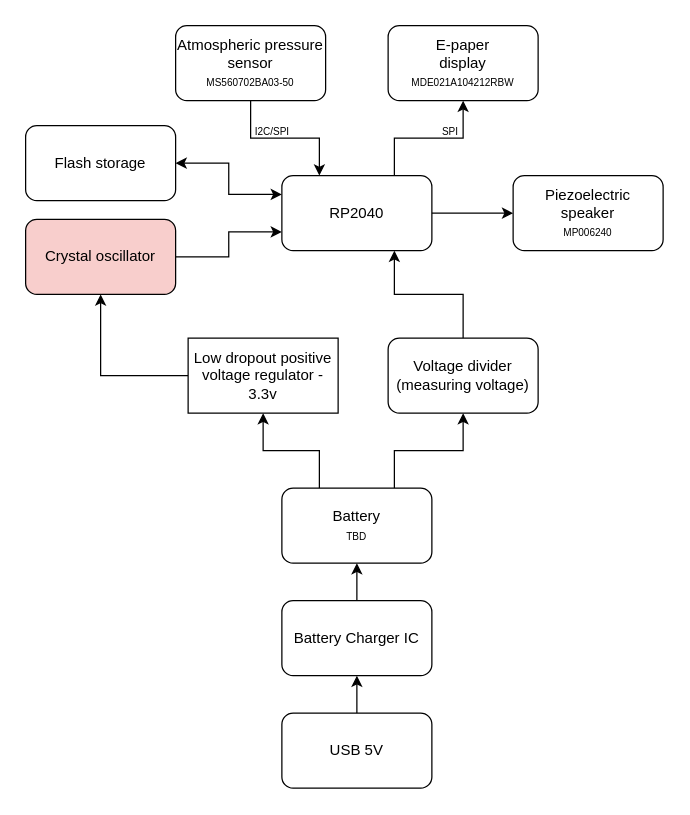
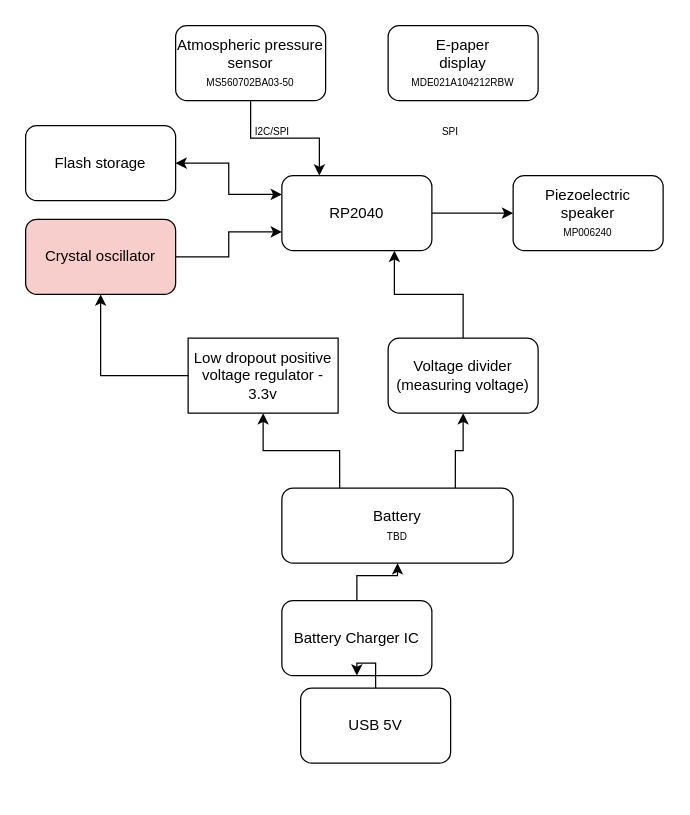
(425, 138) -> none
(357, 526) -> (398, 526)
(357, 751) -> (376, 726)
